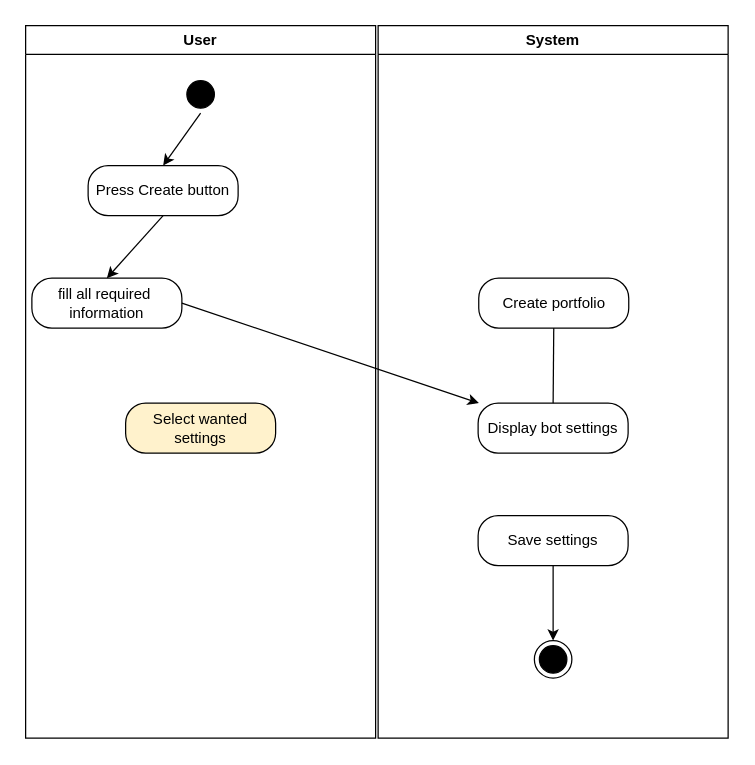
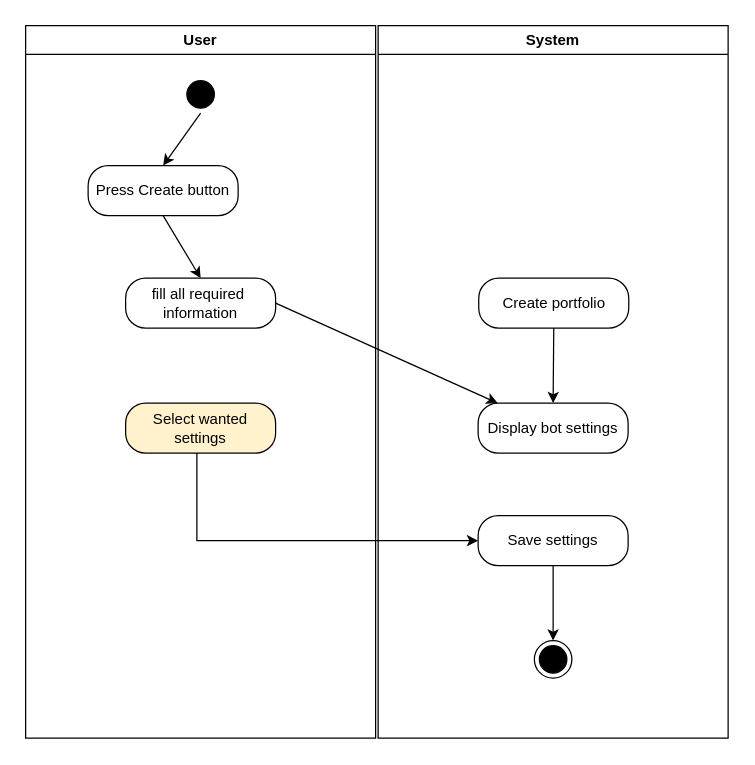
(107, 303) -> (201, 303)
(553, 396) -> (553, 393)
none -> (241, 541)
